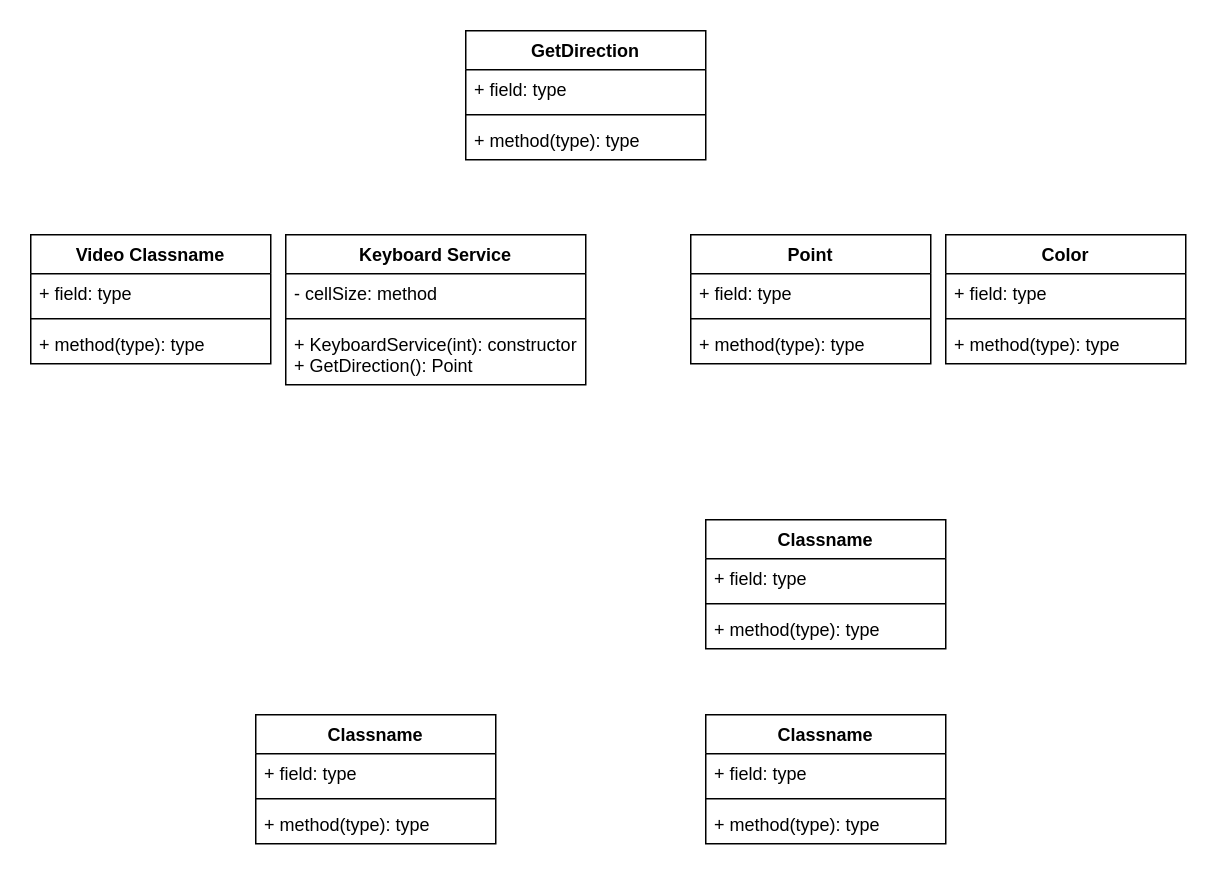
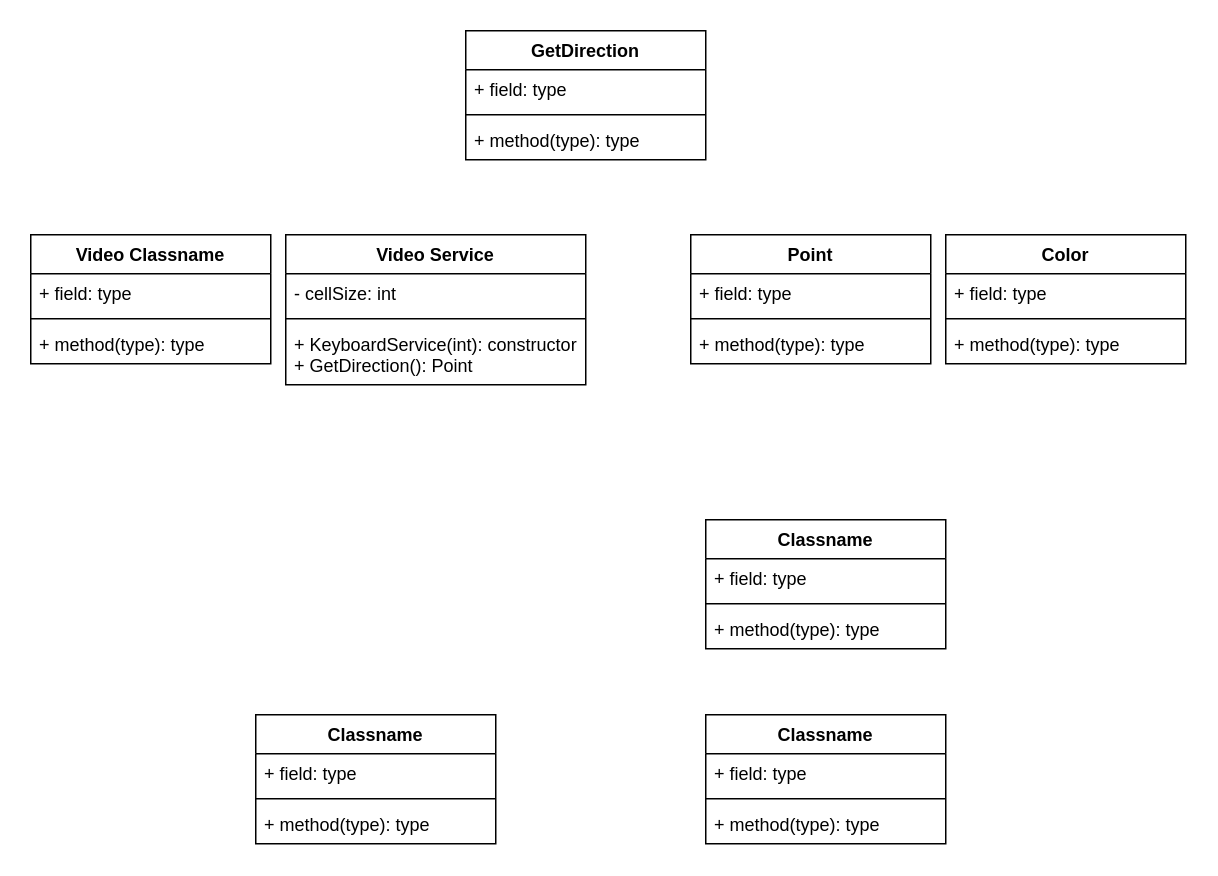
(435, 255) -> (435, 255)
(371, 294) -> (353, 294)
